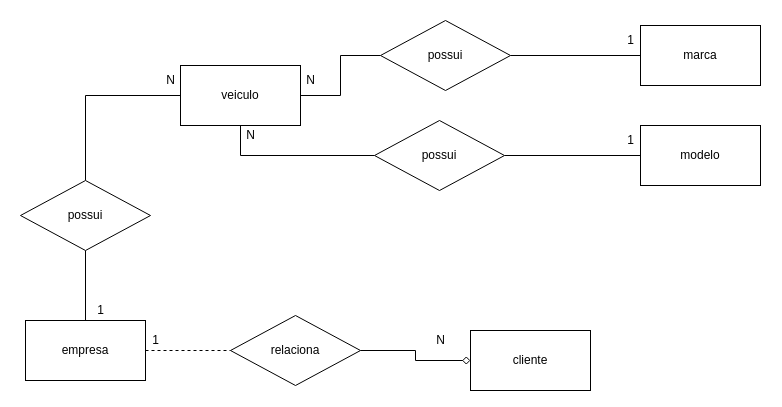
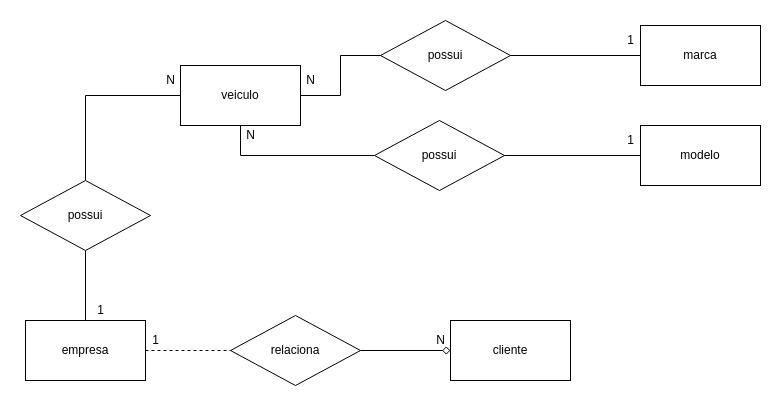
(531, 361) -> (511, 351)
